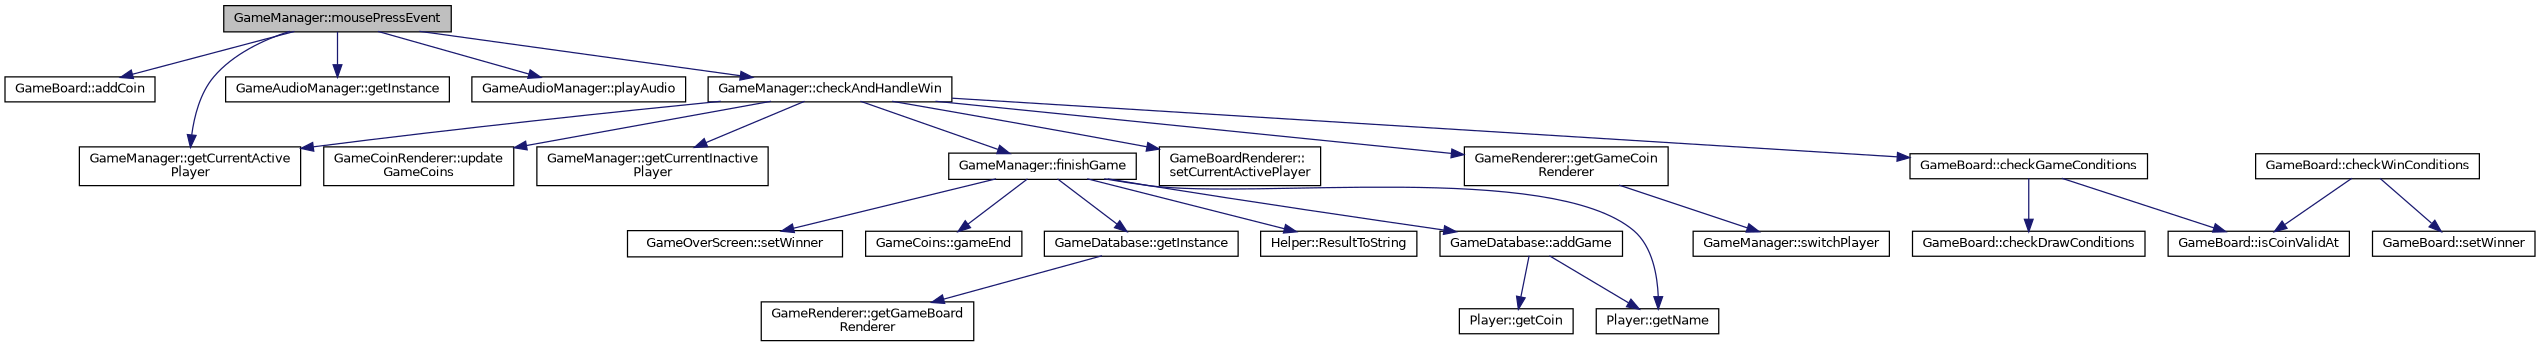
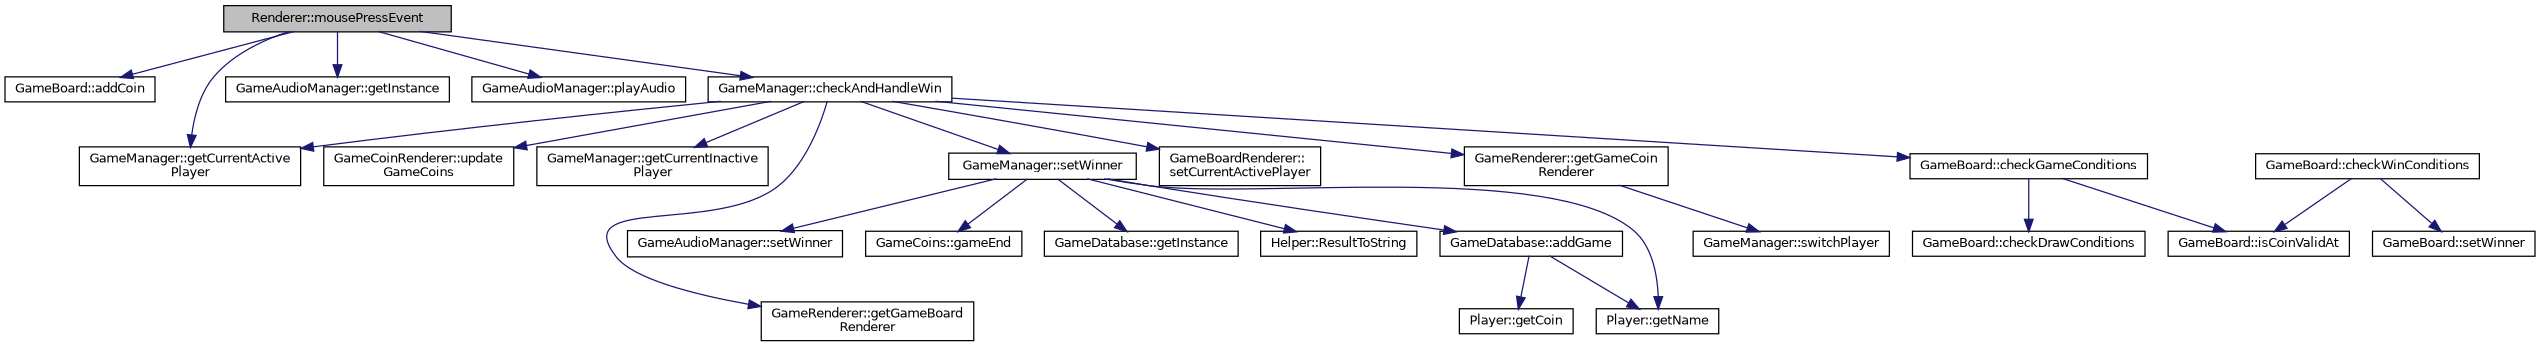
(338, 19) -> (338, 19)
(1042, 166) -> (1042, 166)
(735, 244) -> (735, 244)
(1023, 277) -> (659, 216)
